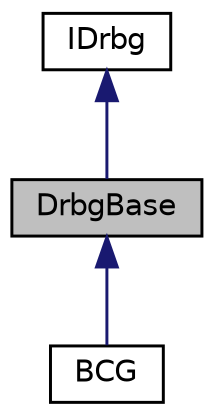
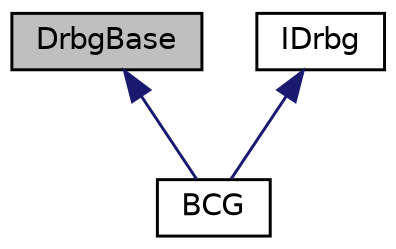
(107, 140) -> (259, 138)
